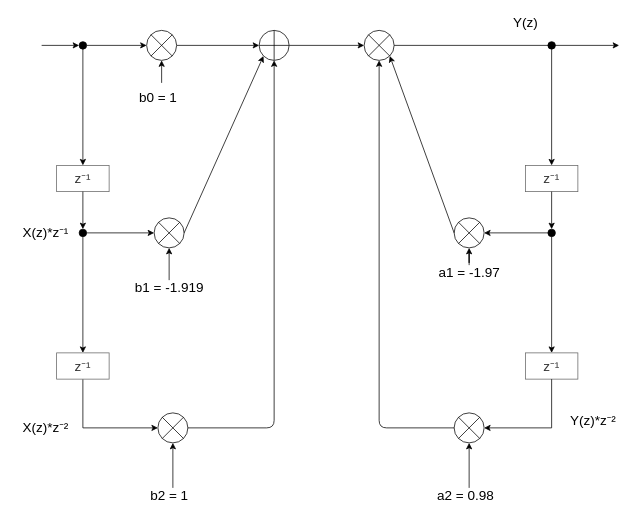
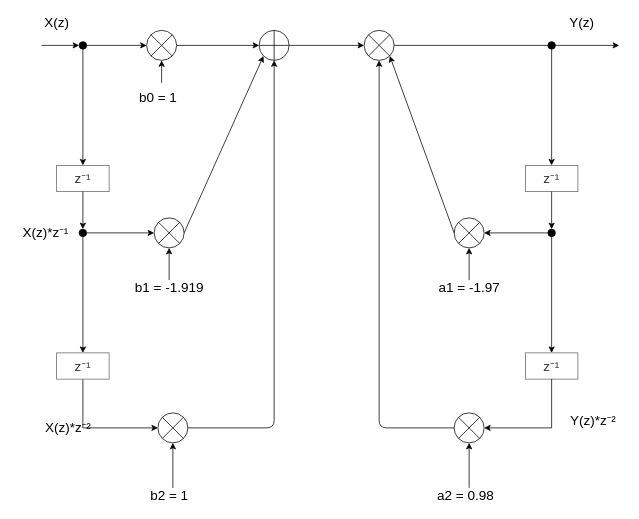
none -> (57, 23)
(525, 23) -> (582, 23)
(469, 273) -> (469, 288)
(45, 428) -> (68, 428)
